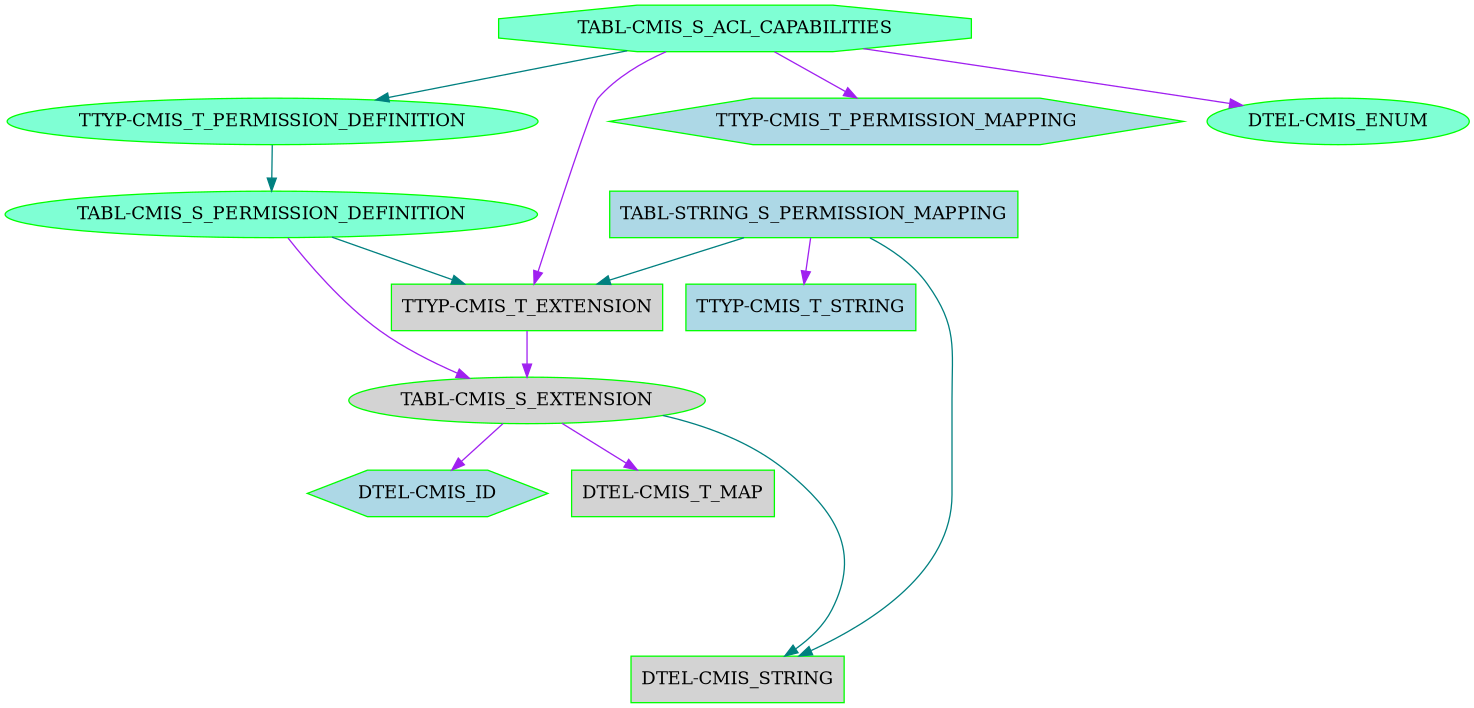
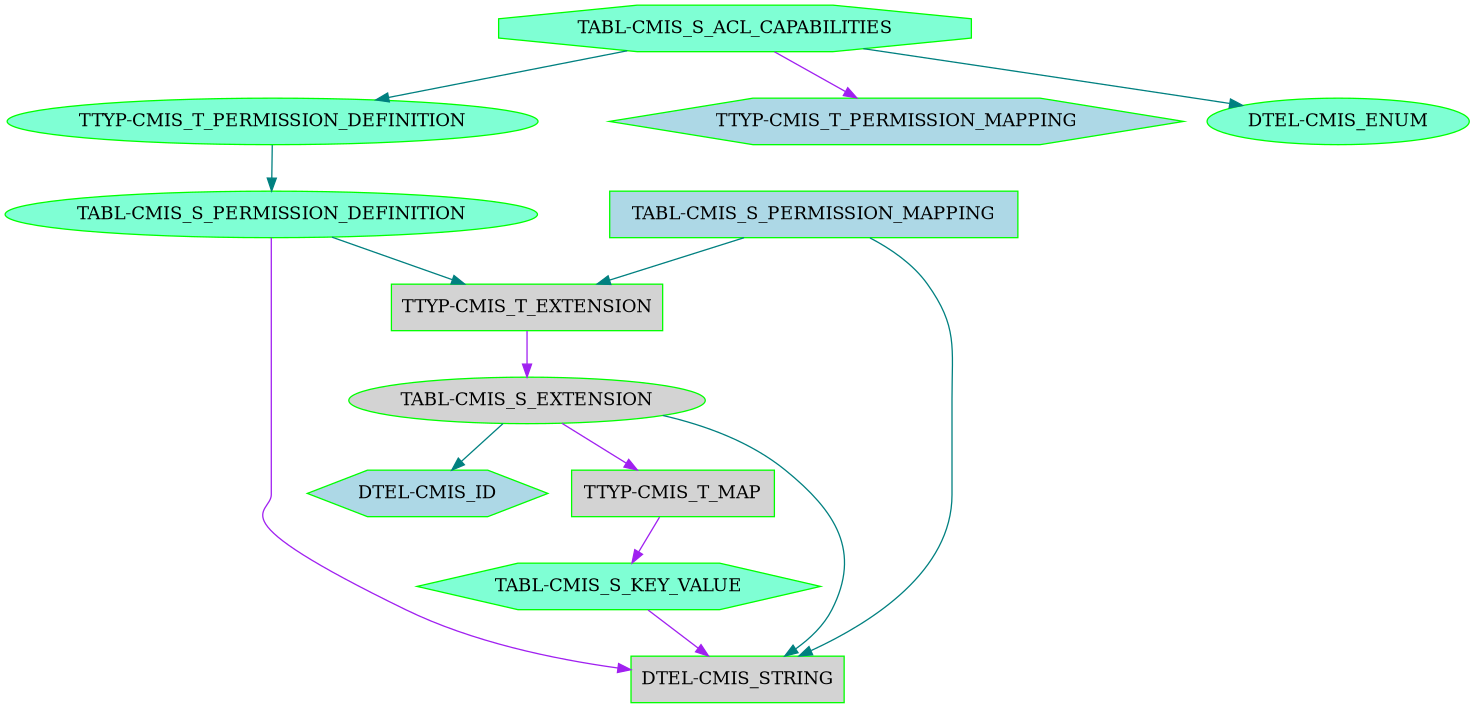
(1047, 76) -> (1047, 76)
(580, 145) -> none
(814, 214) -> (814, 214)
(801, 307) -> none
(363, 318) -> (303, 555)
(482, 443) -> (482, 443)
(673, 493) -> (673, 493)
none -> (619, 586)
